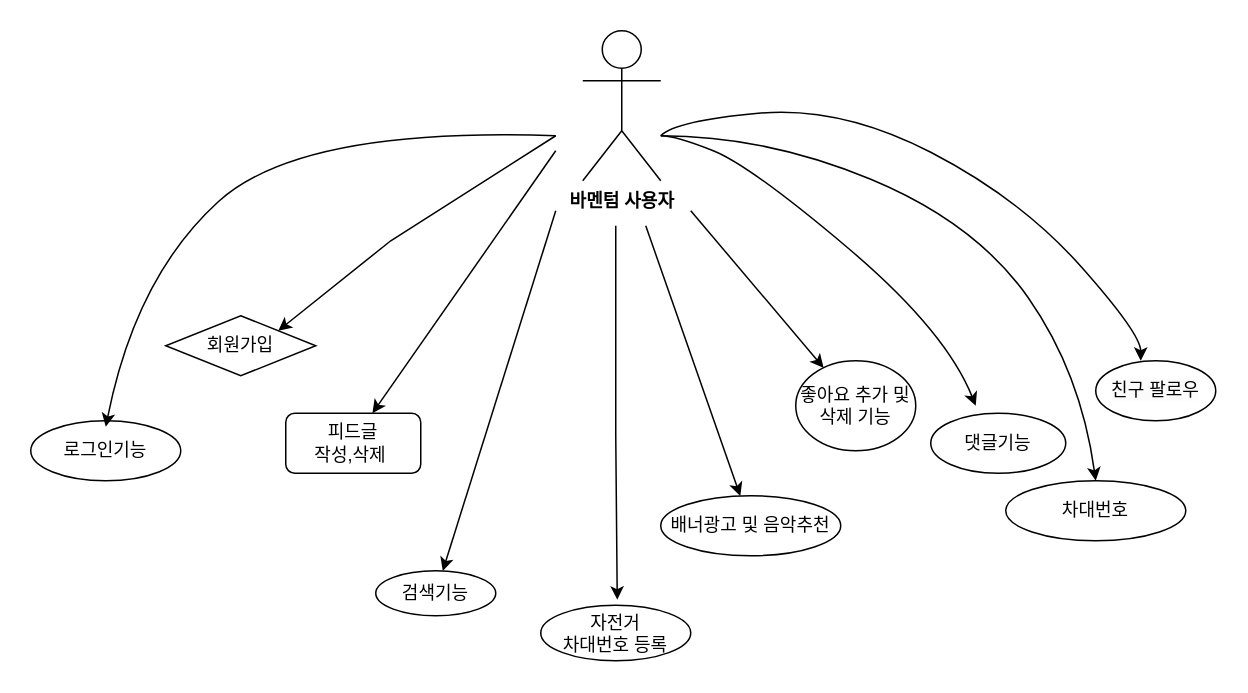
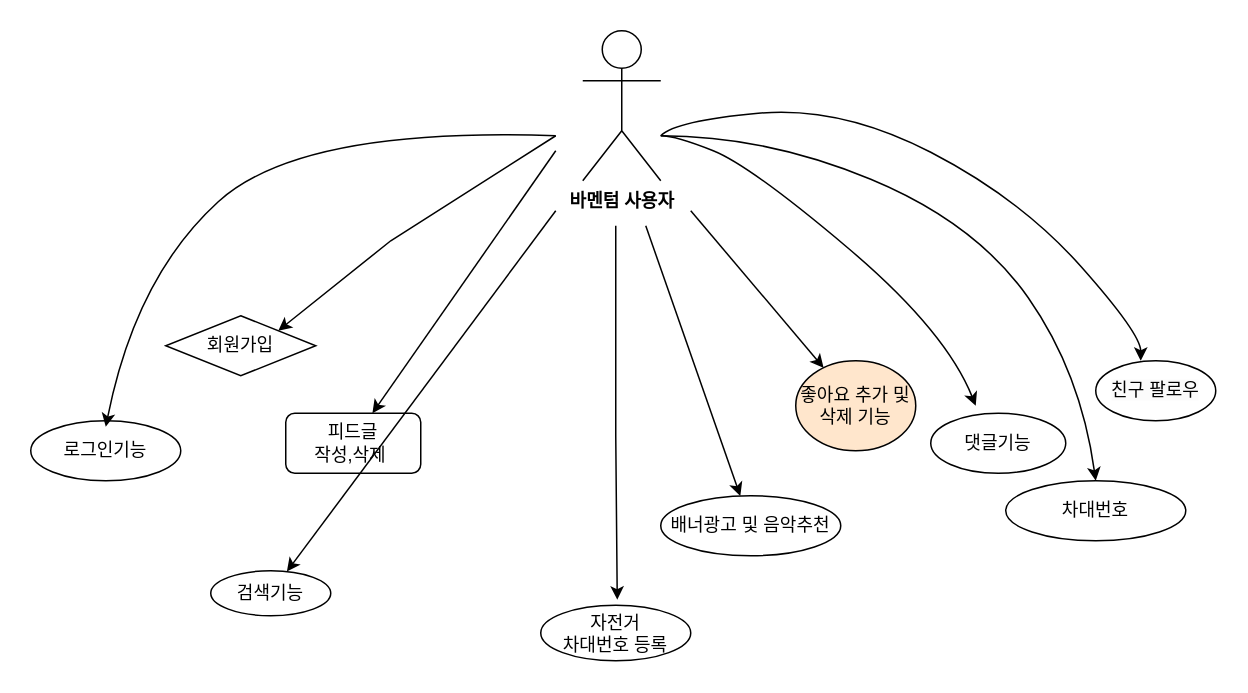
(856, 406) -> (856, 406)
(436, 593) -> (271, 593)
